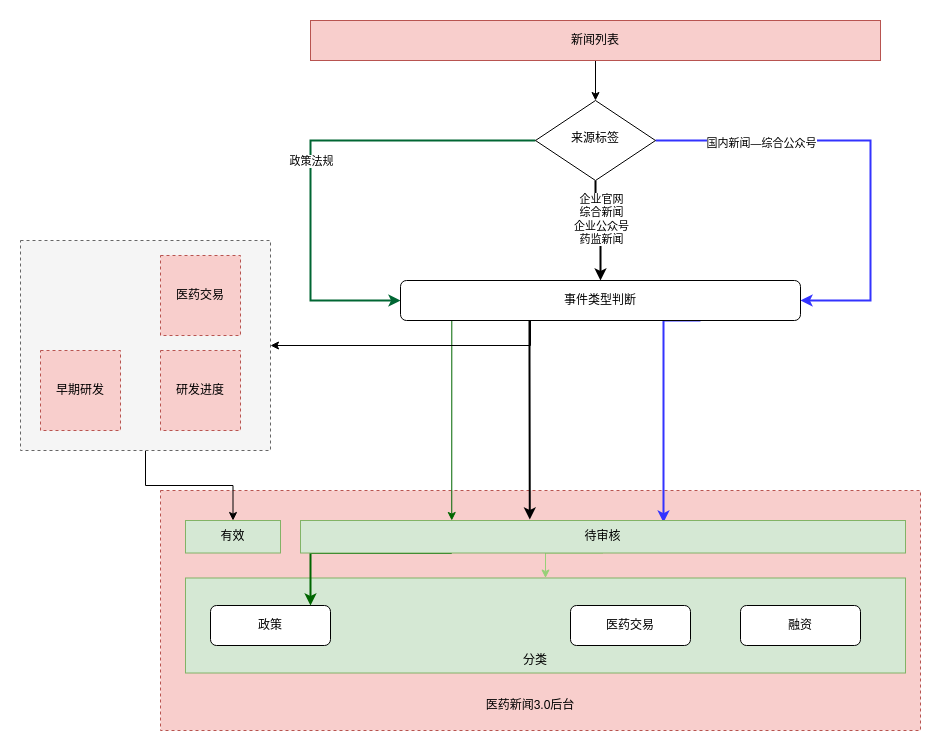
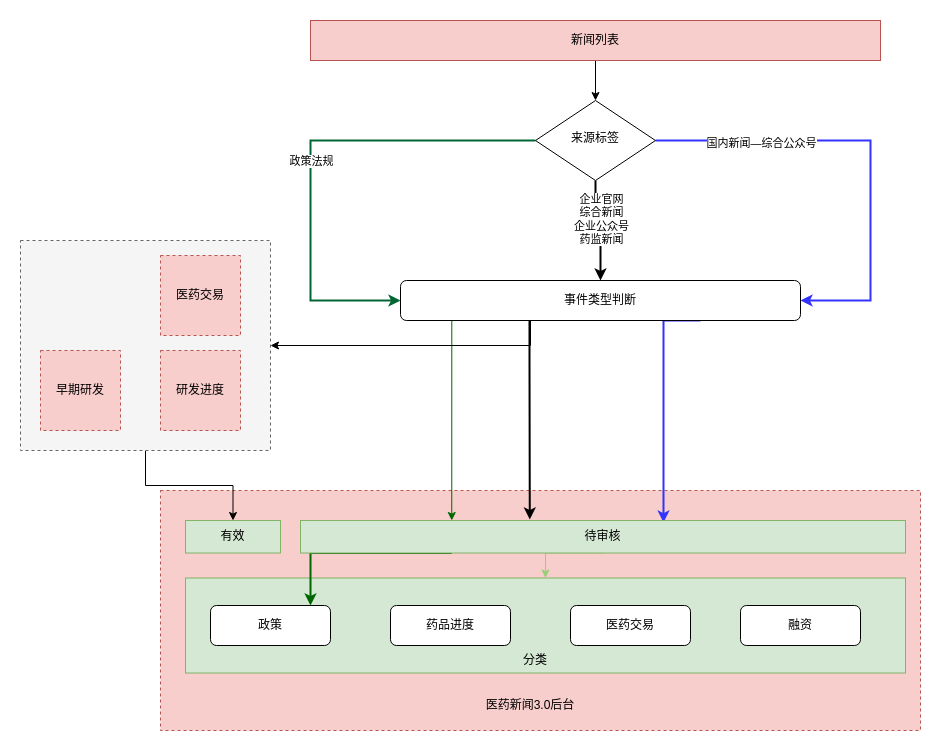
none -> (451, 626)
